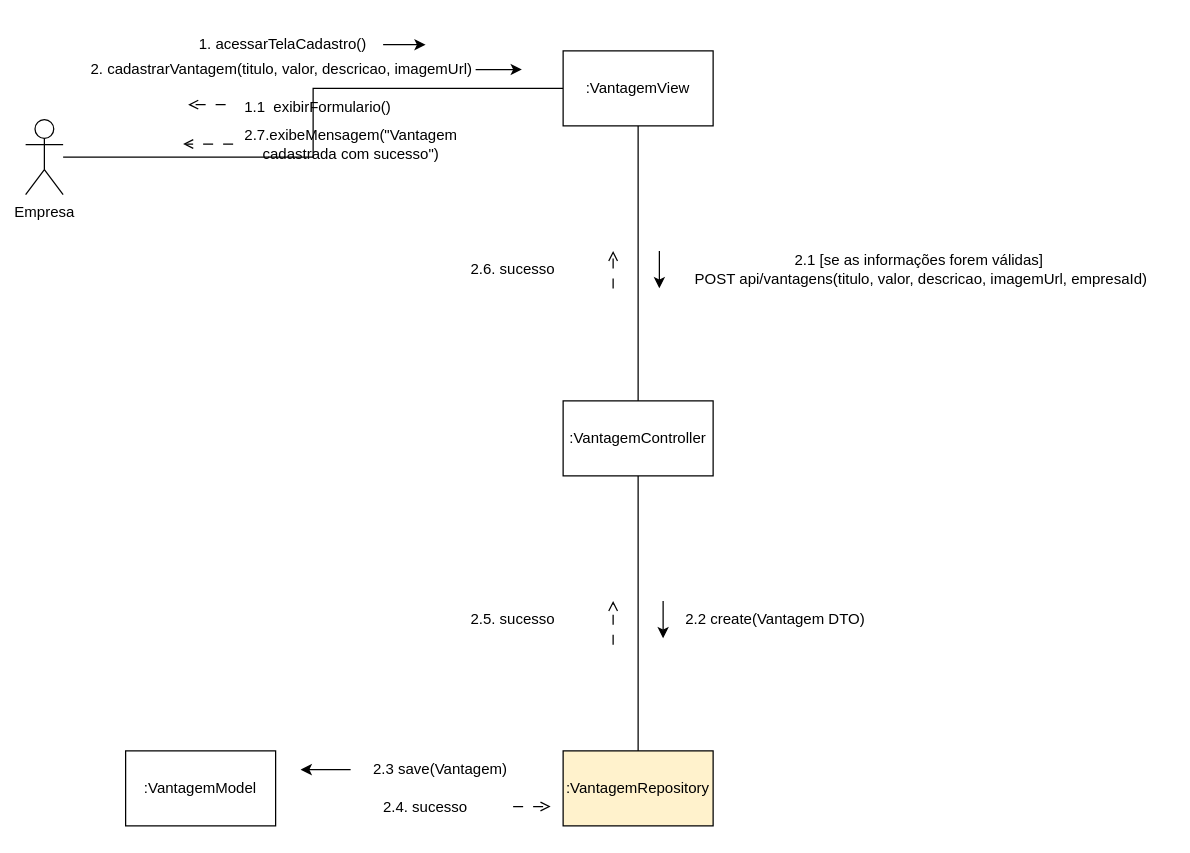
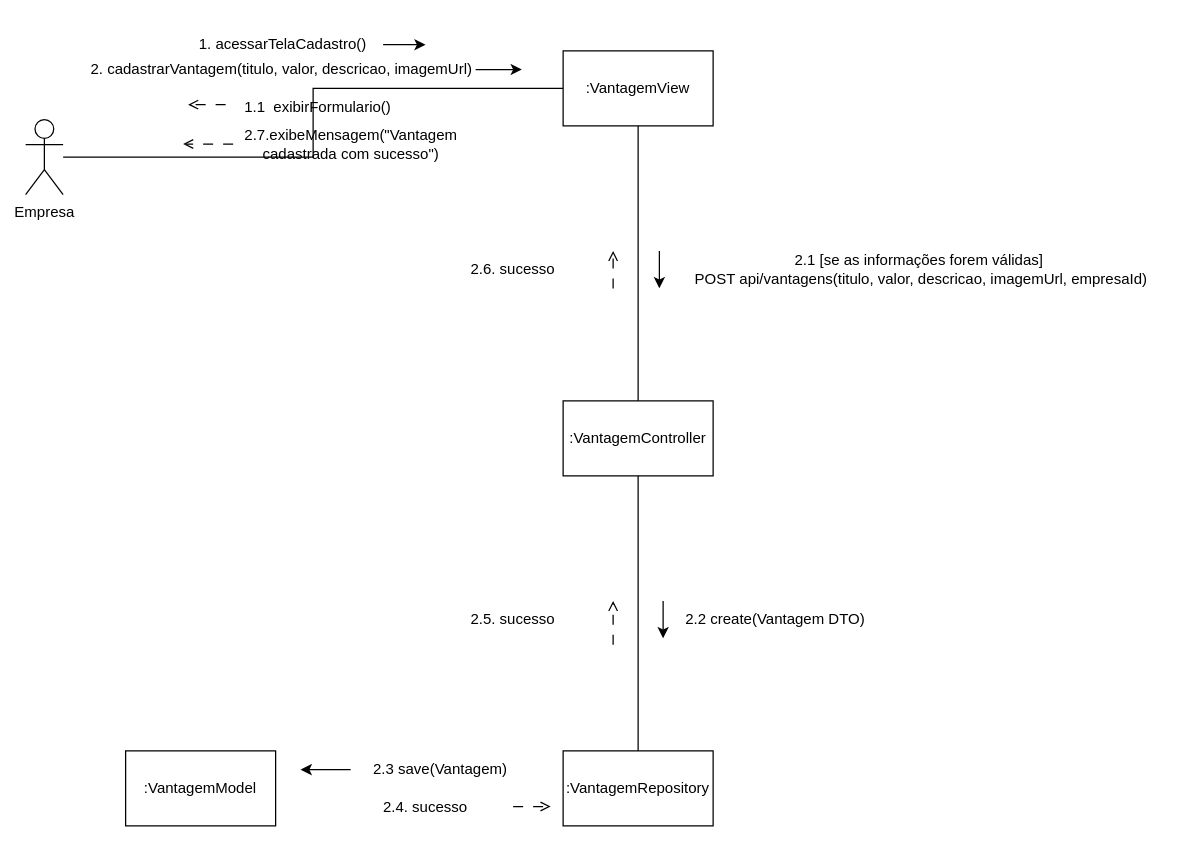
(638, 788) -> (638, 788)
